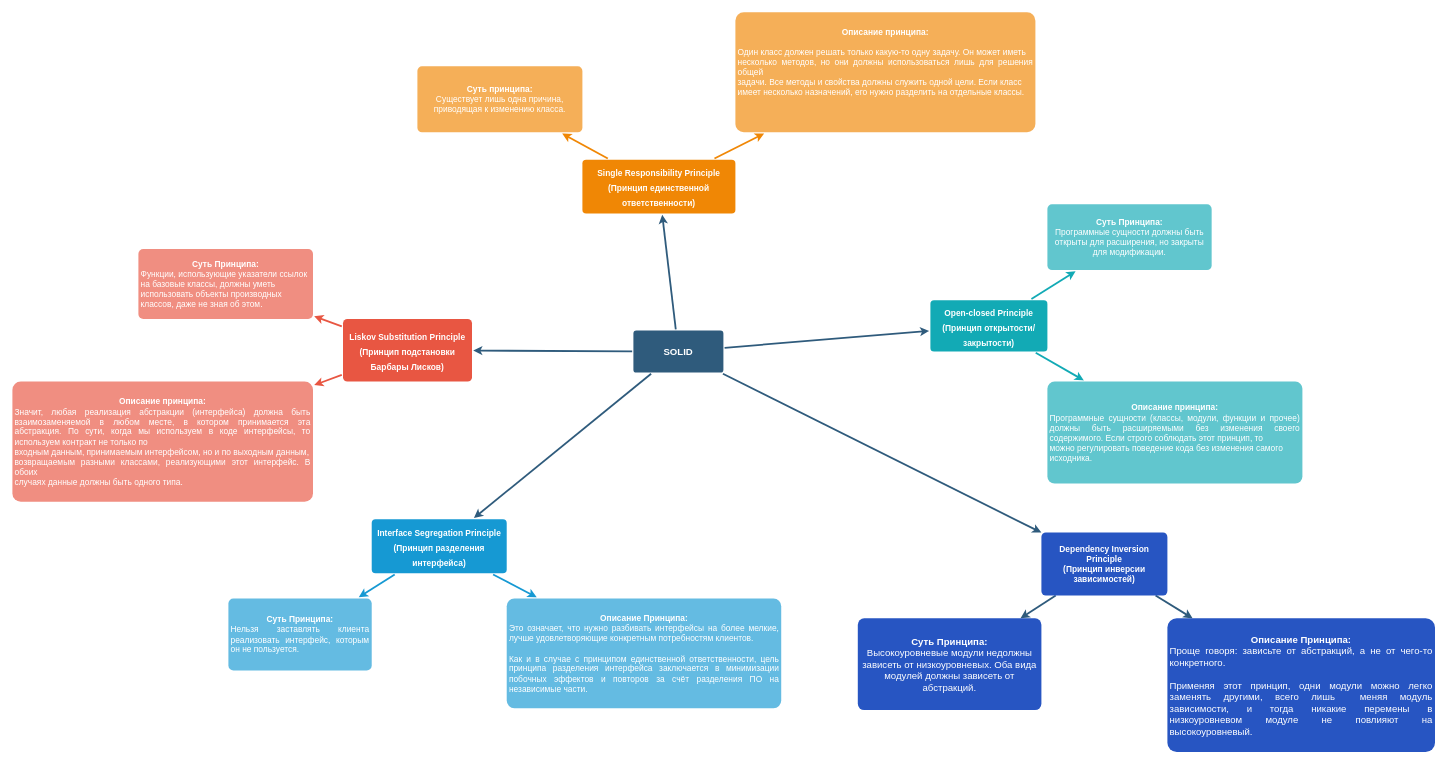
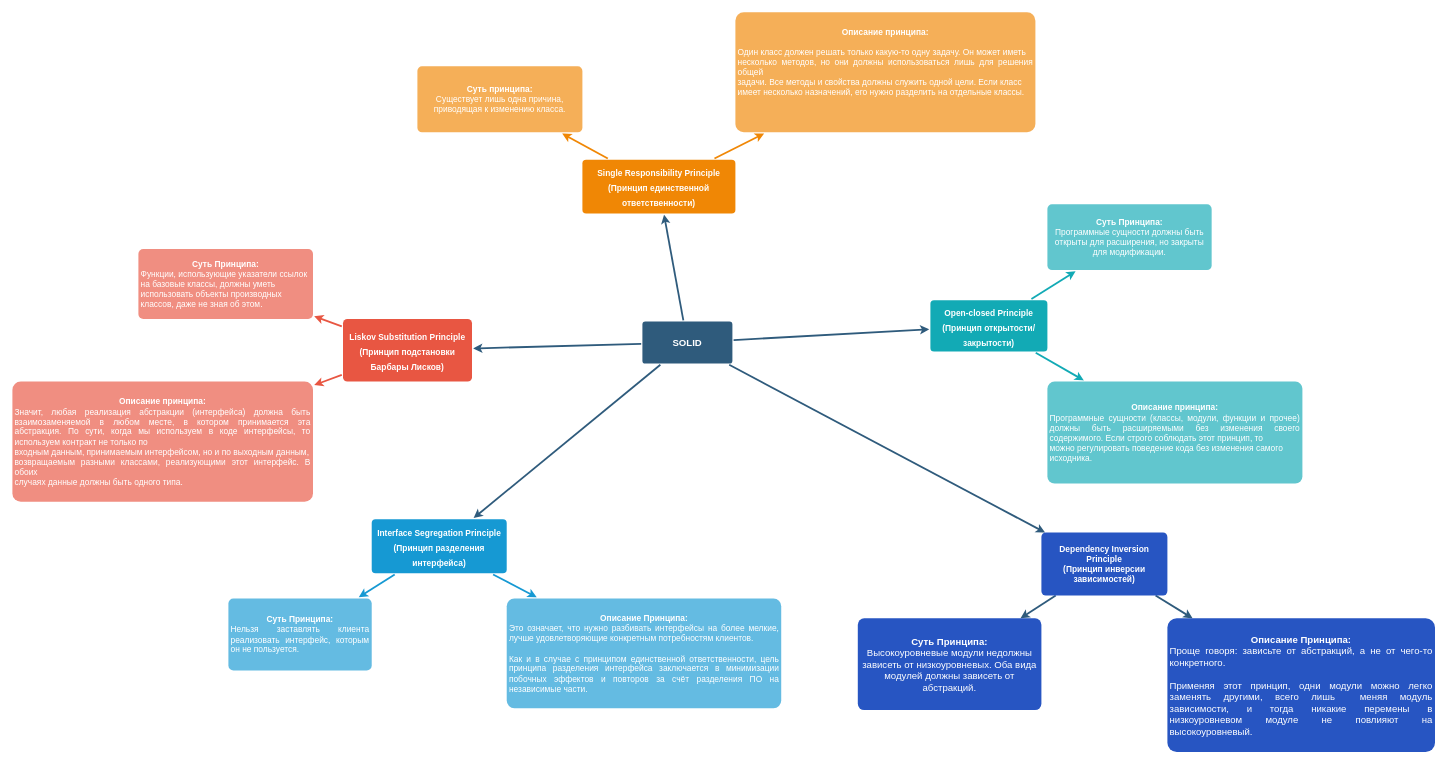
(678, 352) -> (687, 343)
